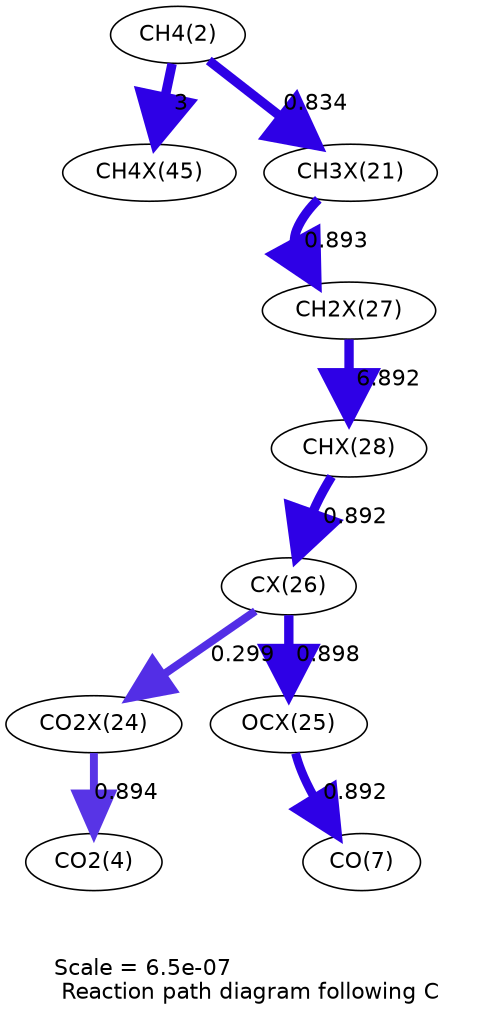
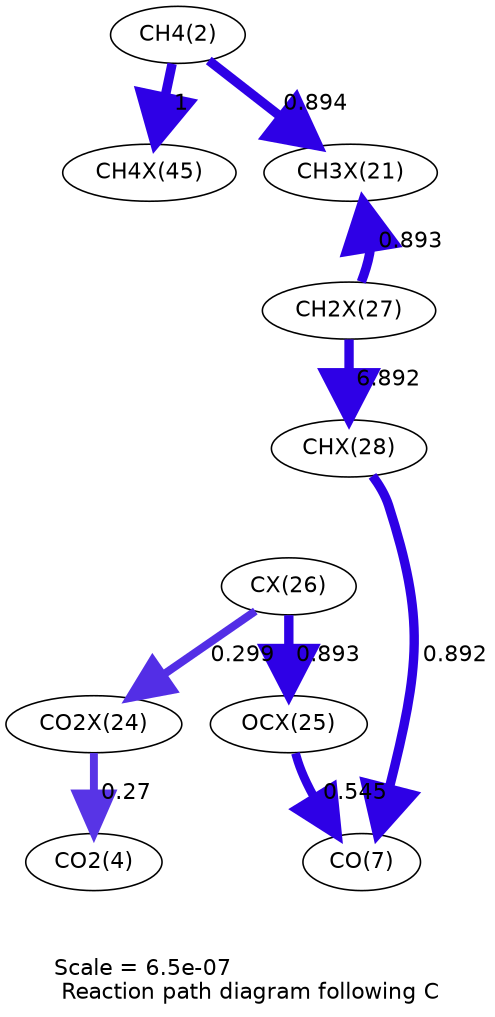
(178, 104) -> (178, 104)
(313, 104) -> (313, 104)
(302, 219) -> (367, 265)
(321, 494) -> (414, 630)
(325, 655) -> (325, 655)
(123, 793) -> (123, 793)
(352, 793) -> (352, 793)
